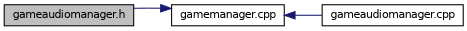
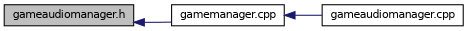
(147, 8) -> (158, 22)
